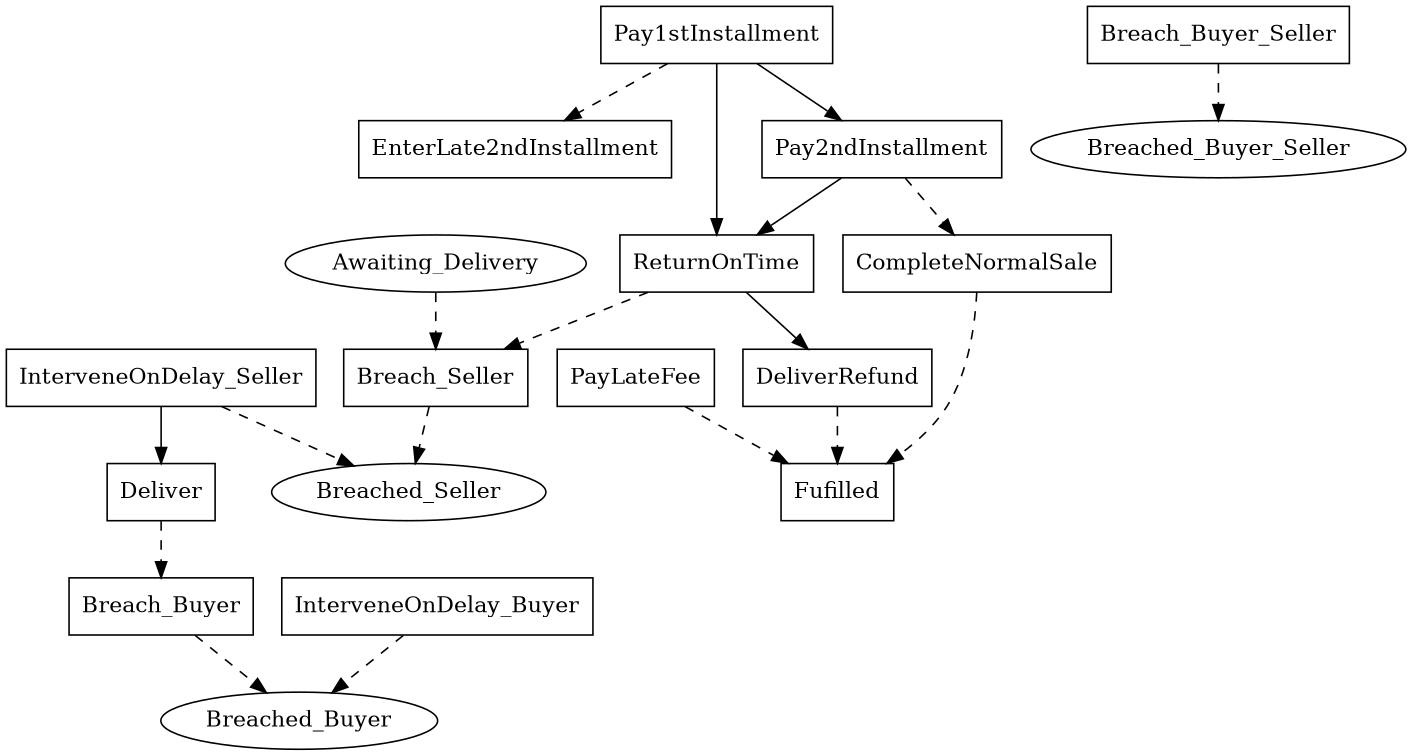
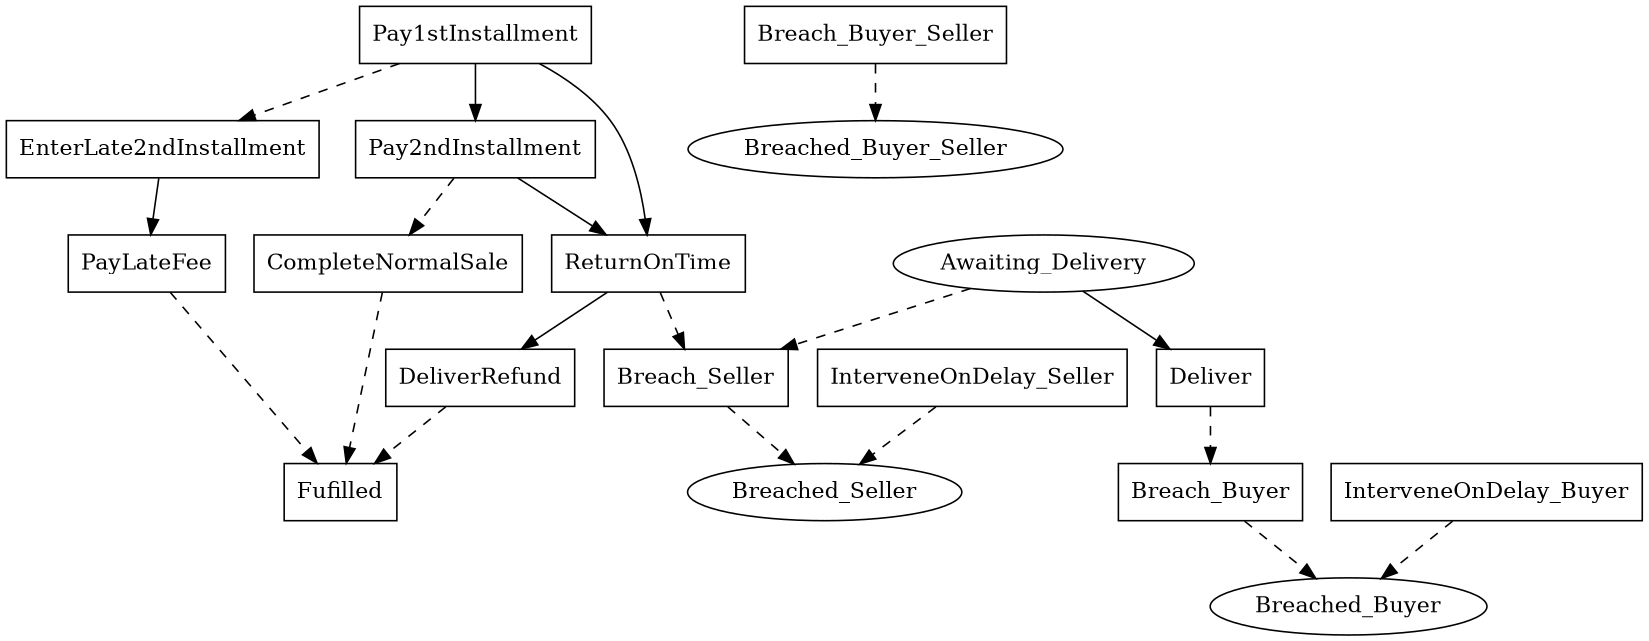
none -> (156, 199)
(161, 427) -> (1120, 316)
